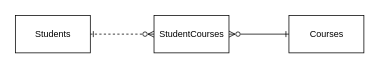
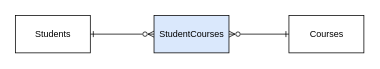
(116, 34) -> (116, 34)
(192, 34) -> (192, 34)
